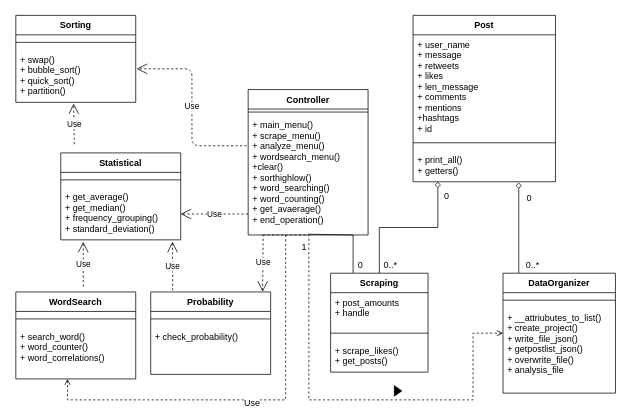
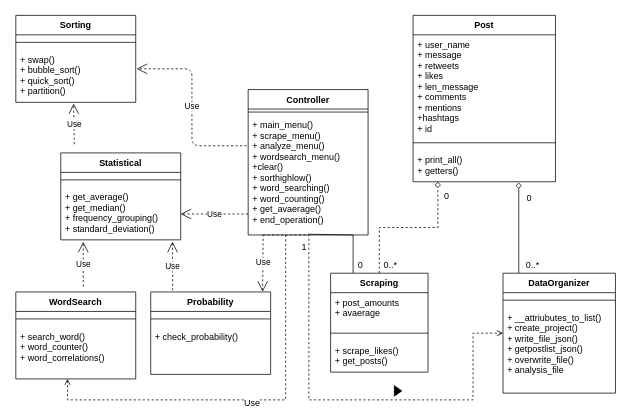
(405, 228) -> (405, 228)
(369, 303) -> (369, 303)
